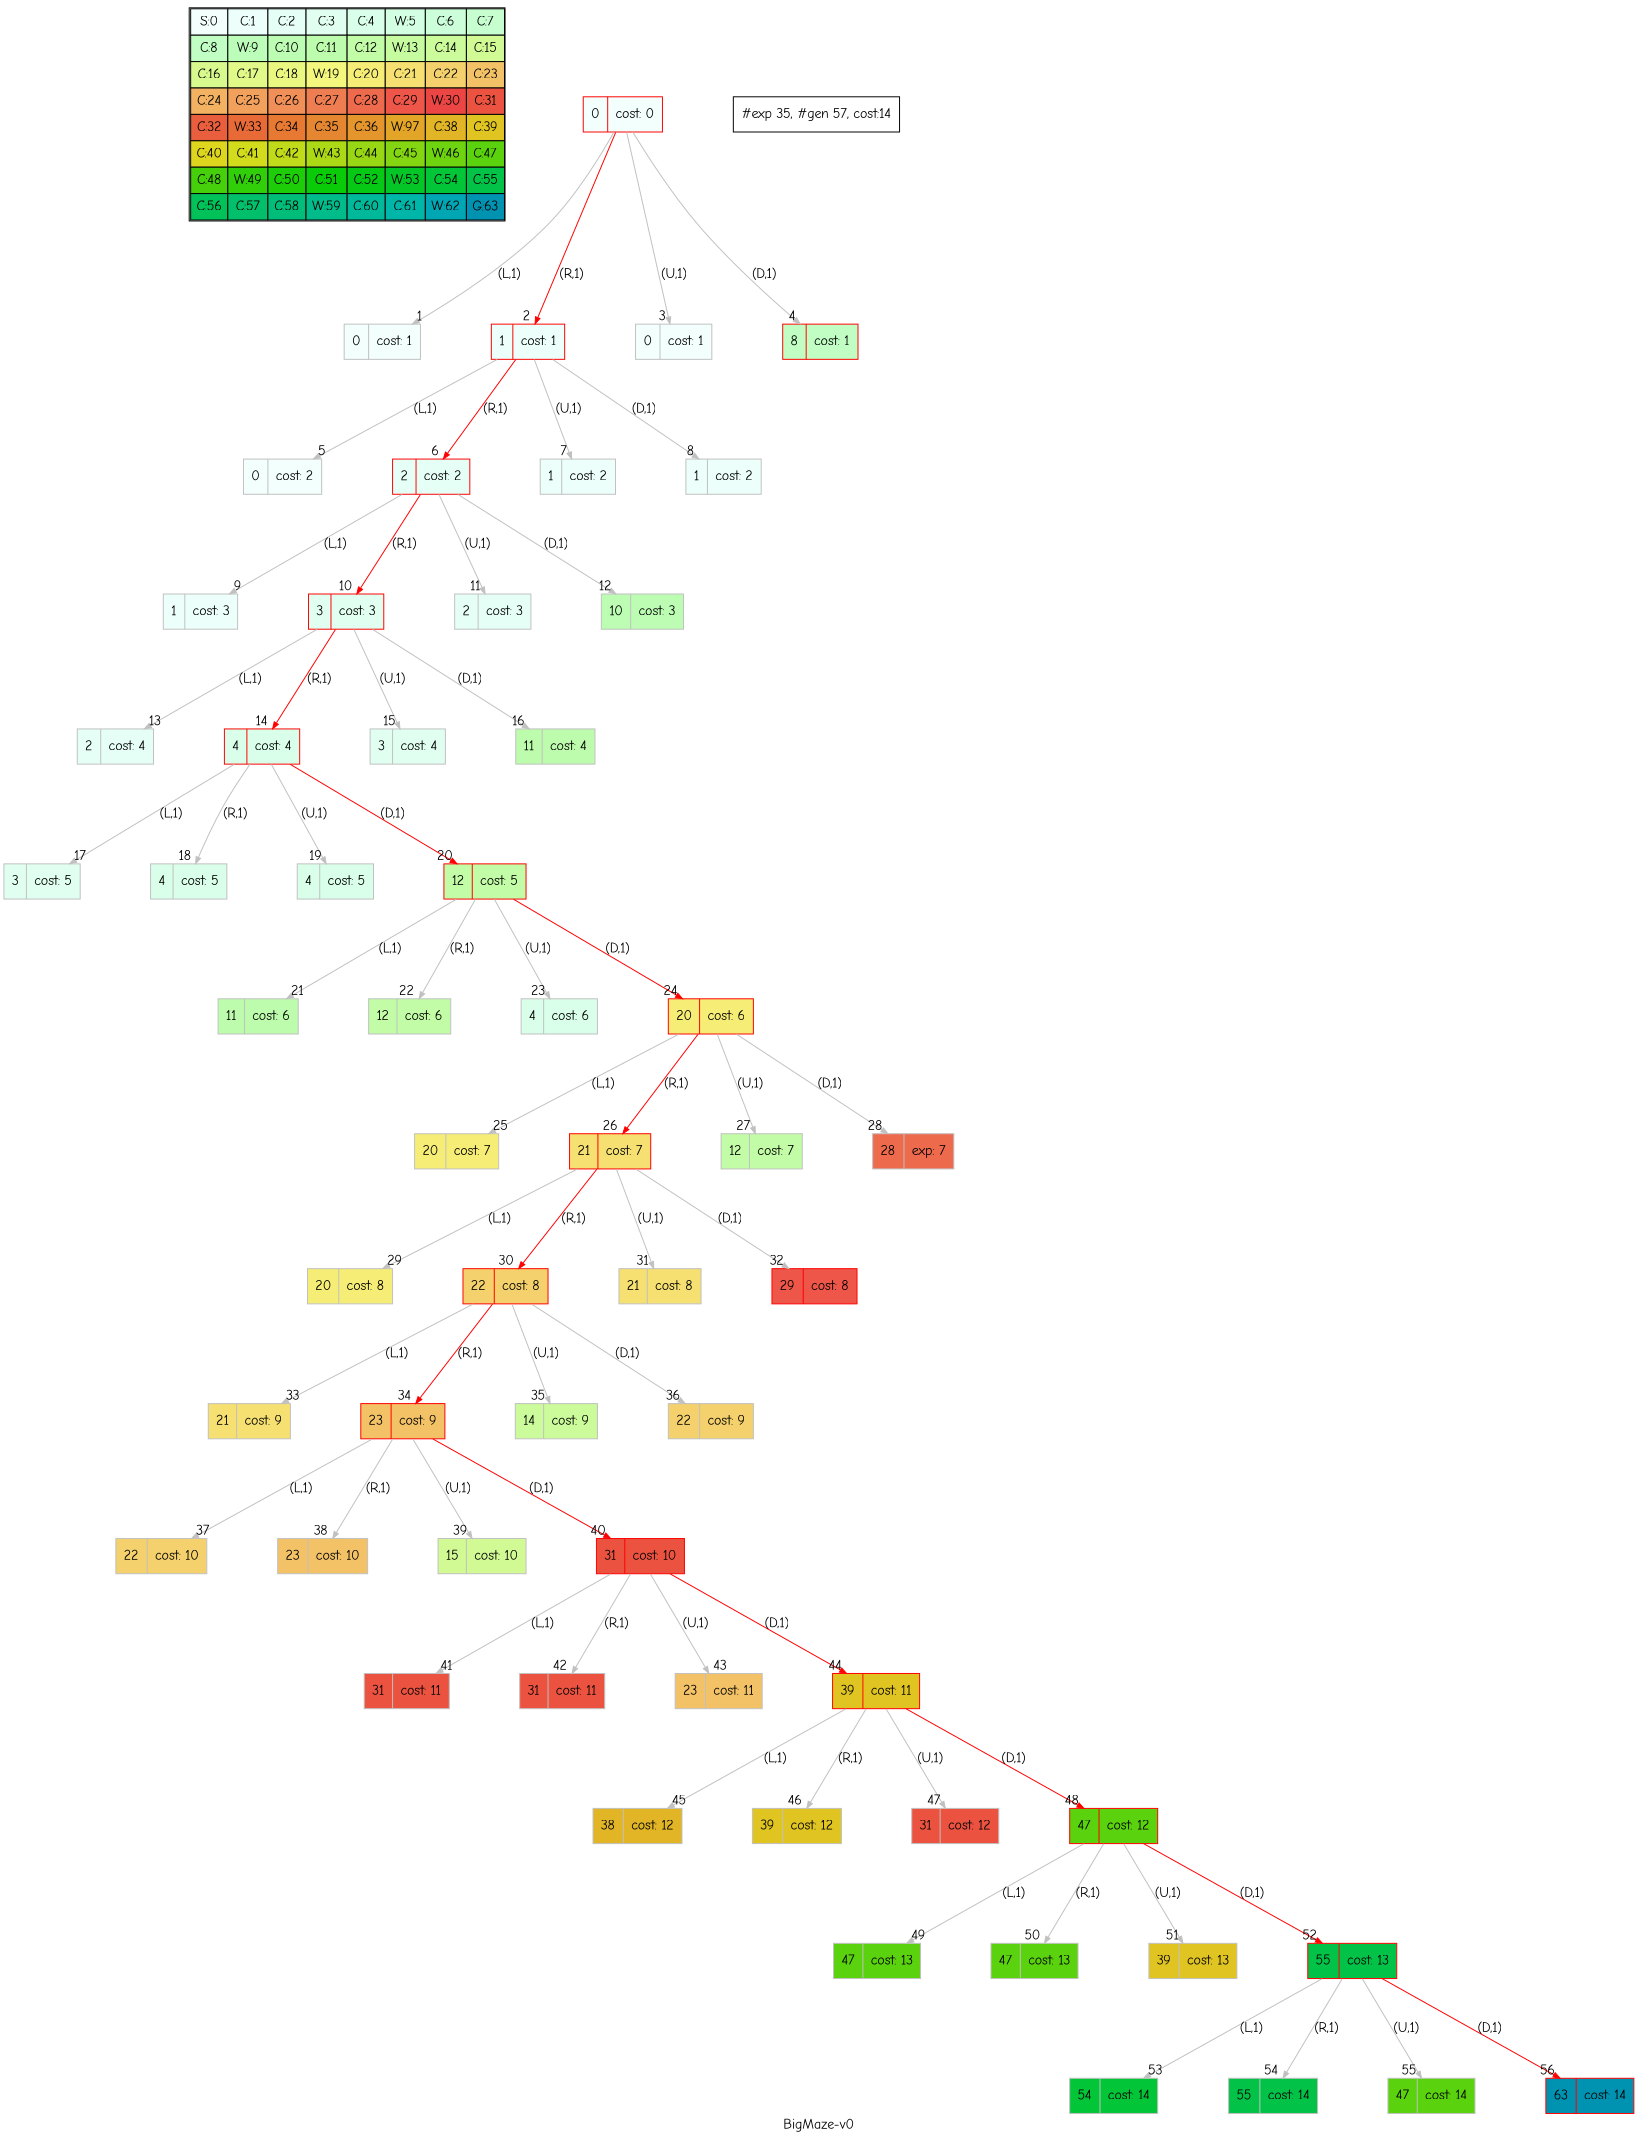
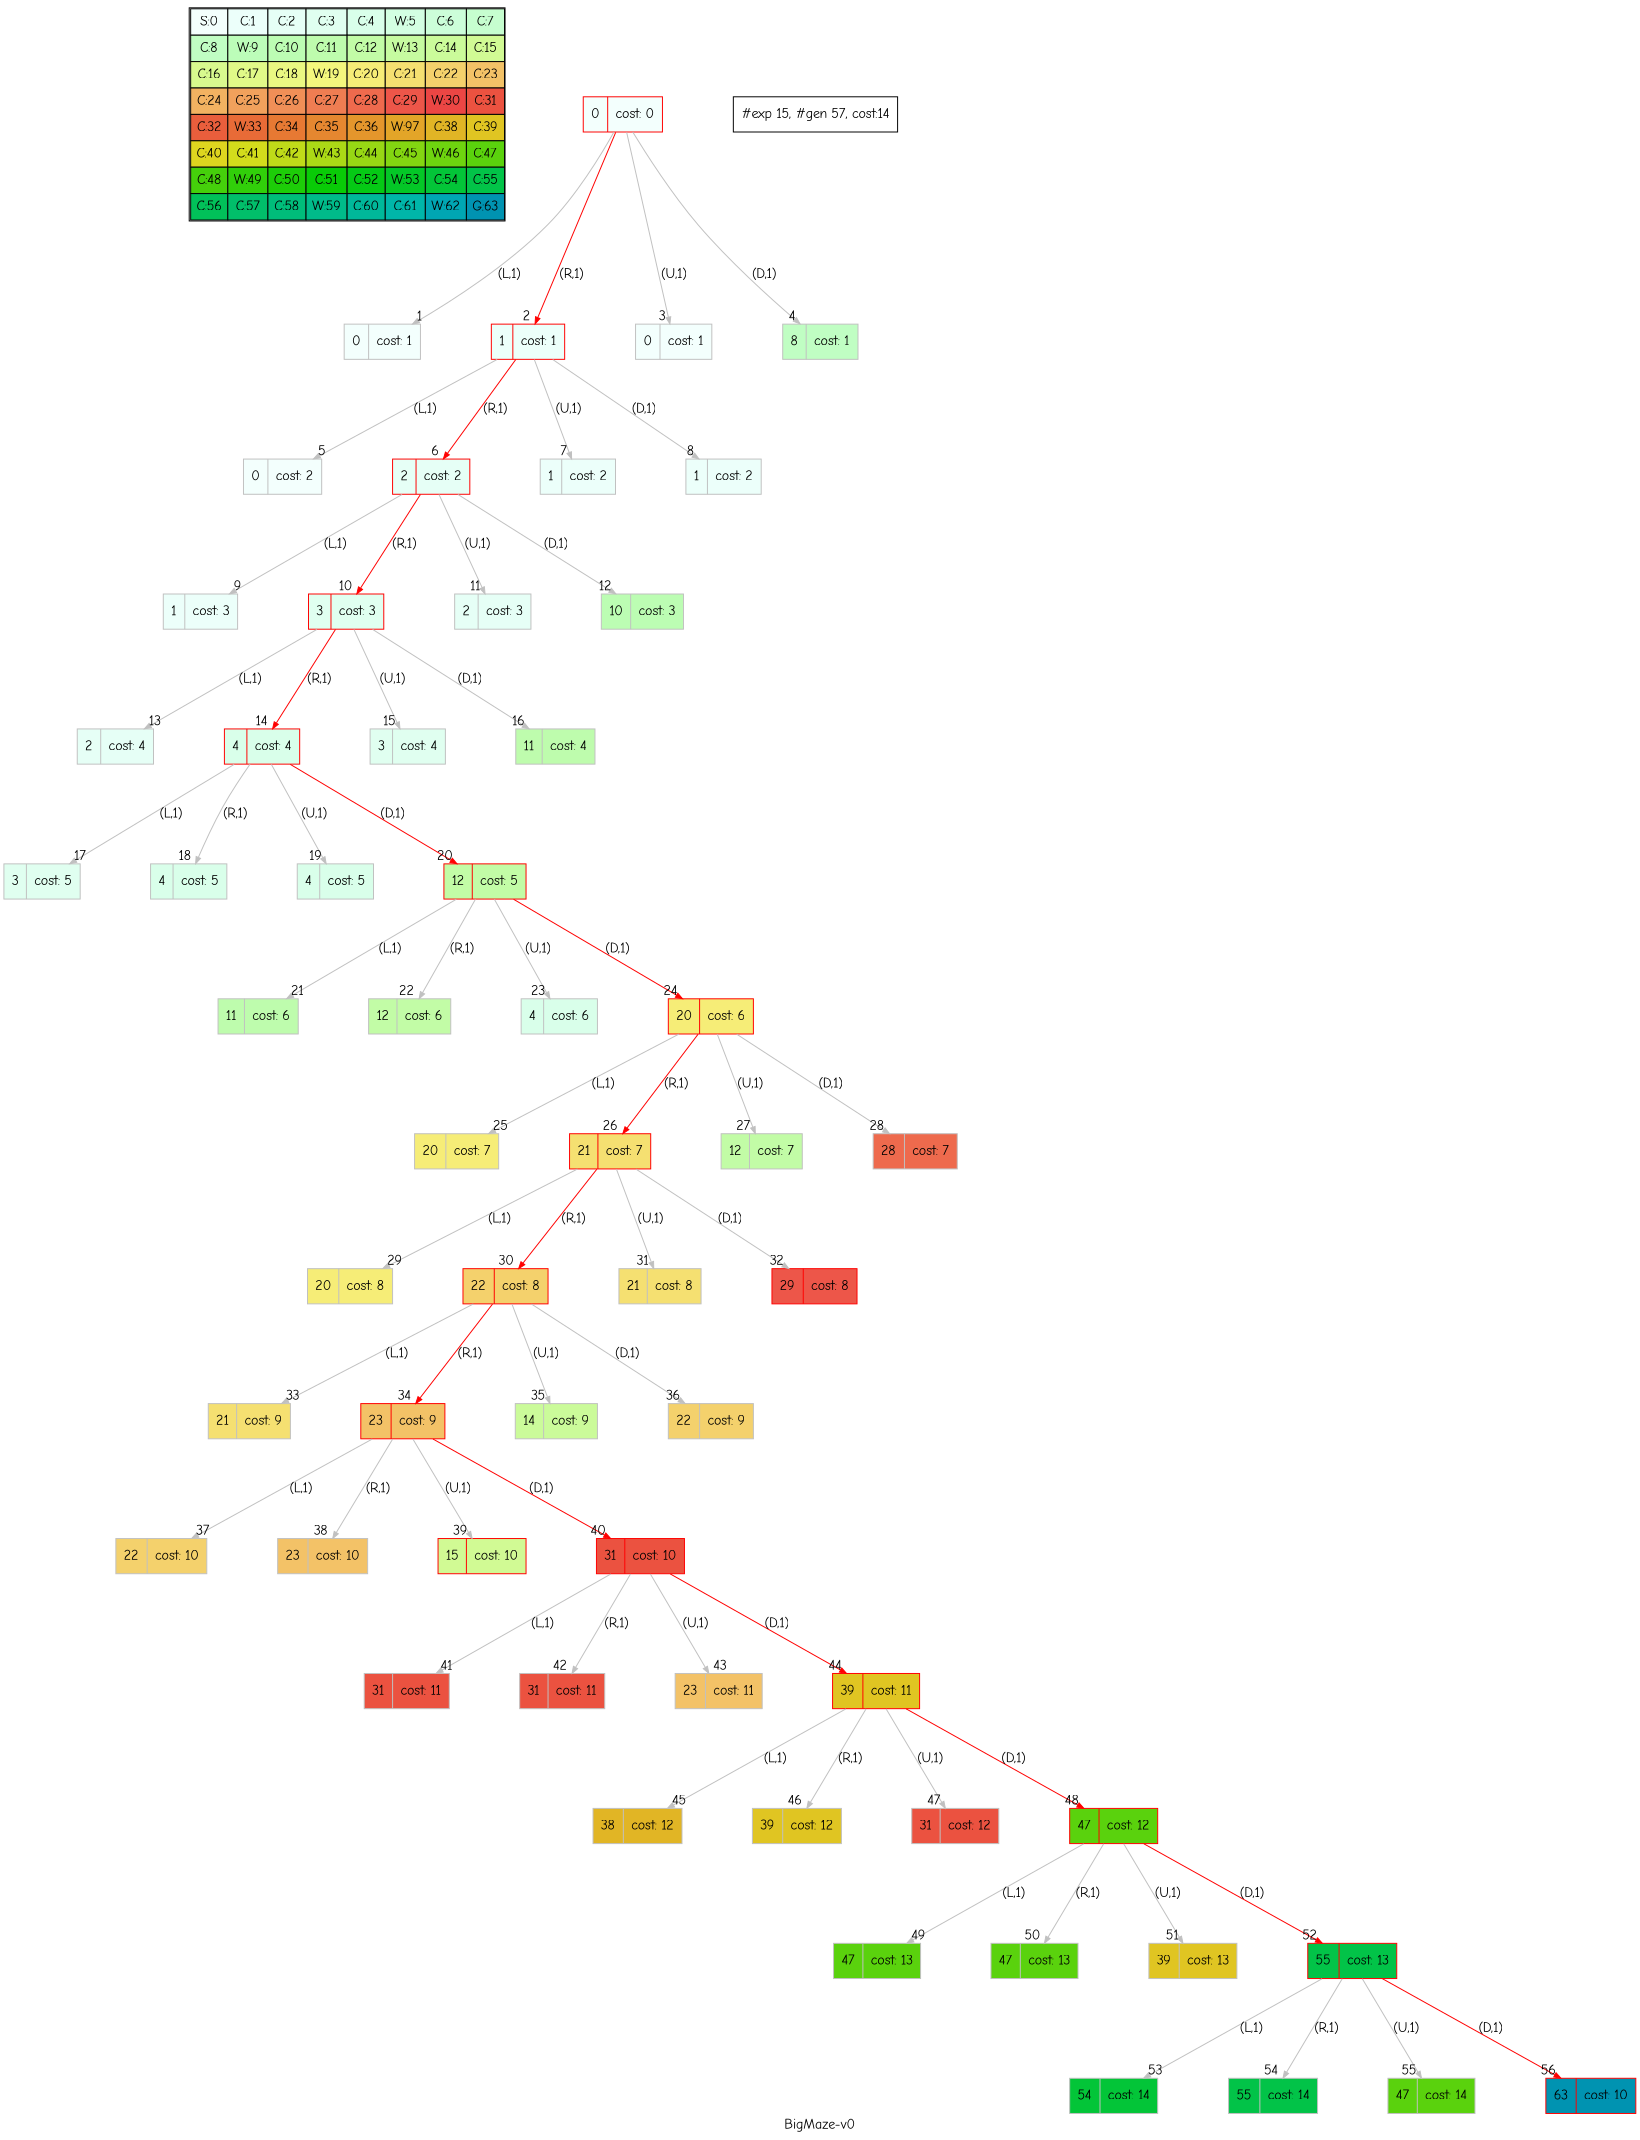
(816, 114) -> (815, 114)
(820, 342) -> (820, 342)
(929, 1151) -> (931, 1151)
(482, 1556) -> (482, 1556)
(1605, 2095) -> (1606, 2095)
